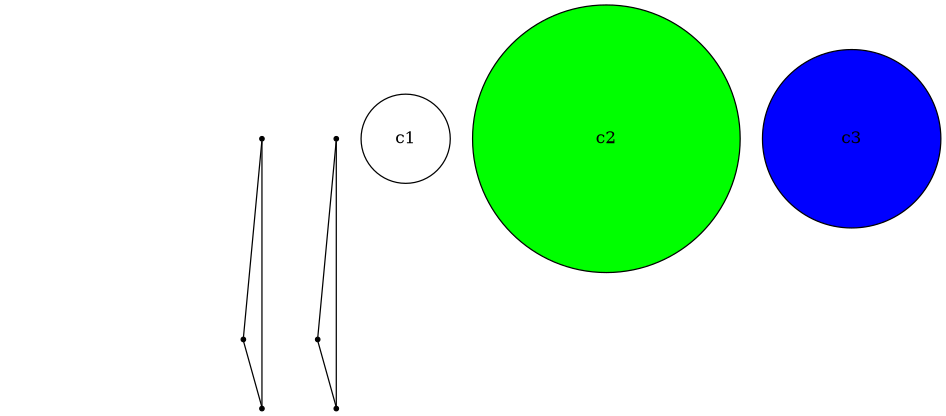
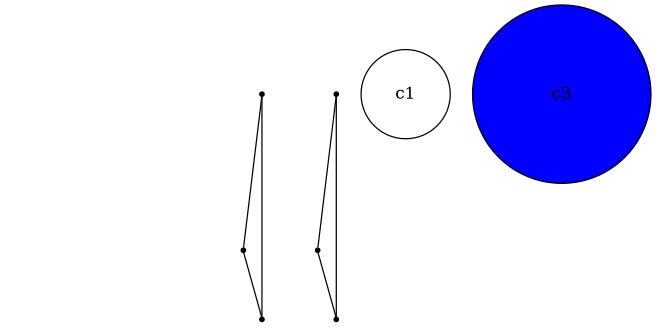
(606, 139) -> none
